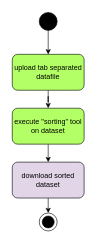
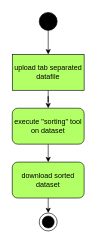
(48, 72) -> (48, 72)
(48, 180) -> (48, 180)
